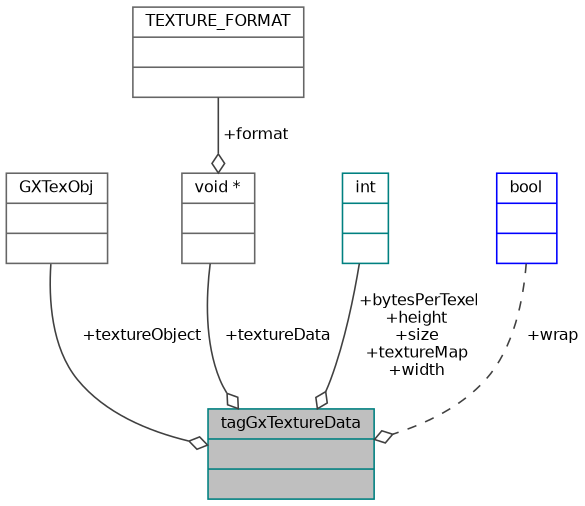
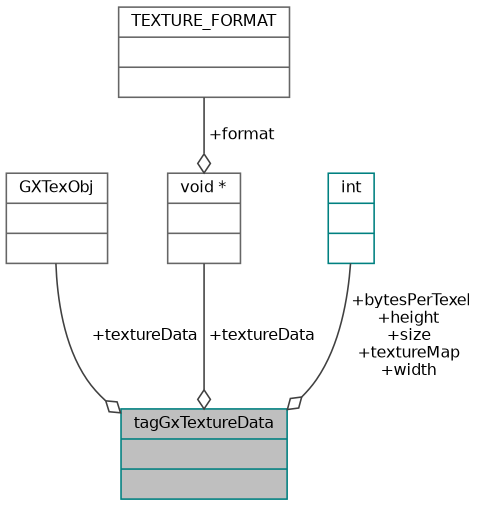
(527, 218) -> none
(140, 336) -> (142, 336)
